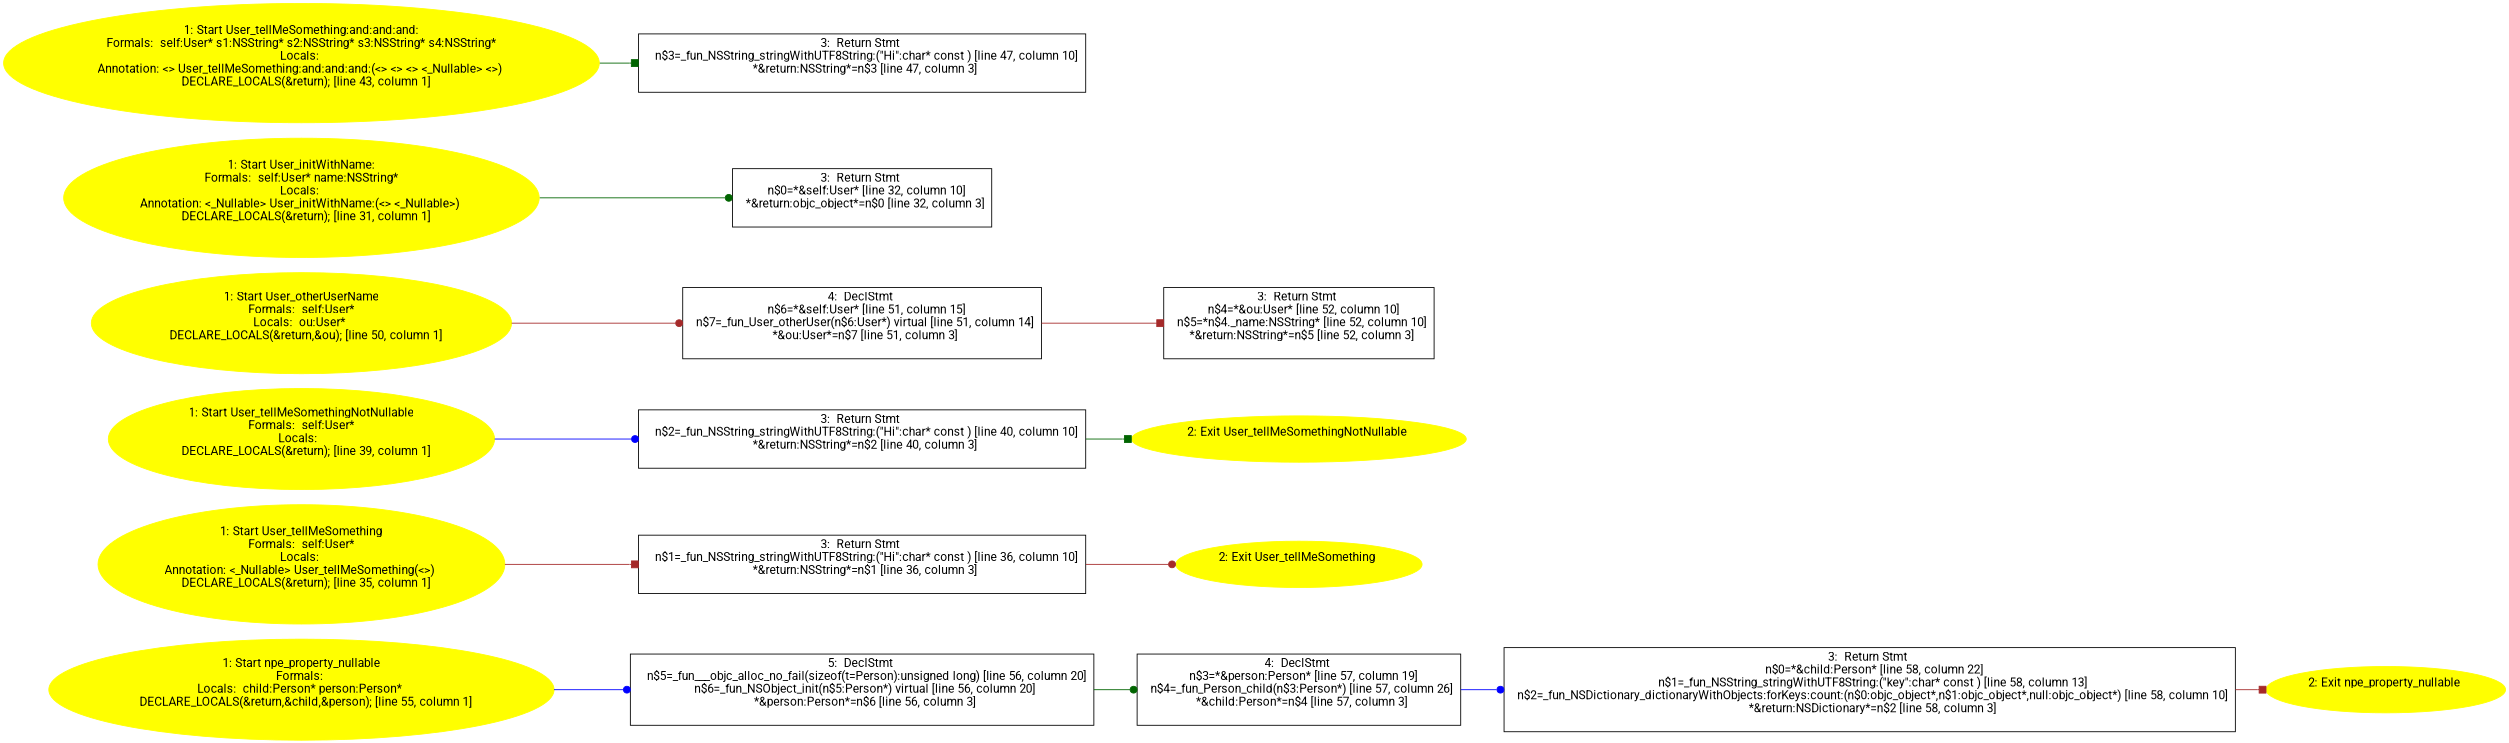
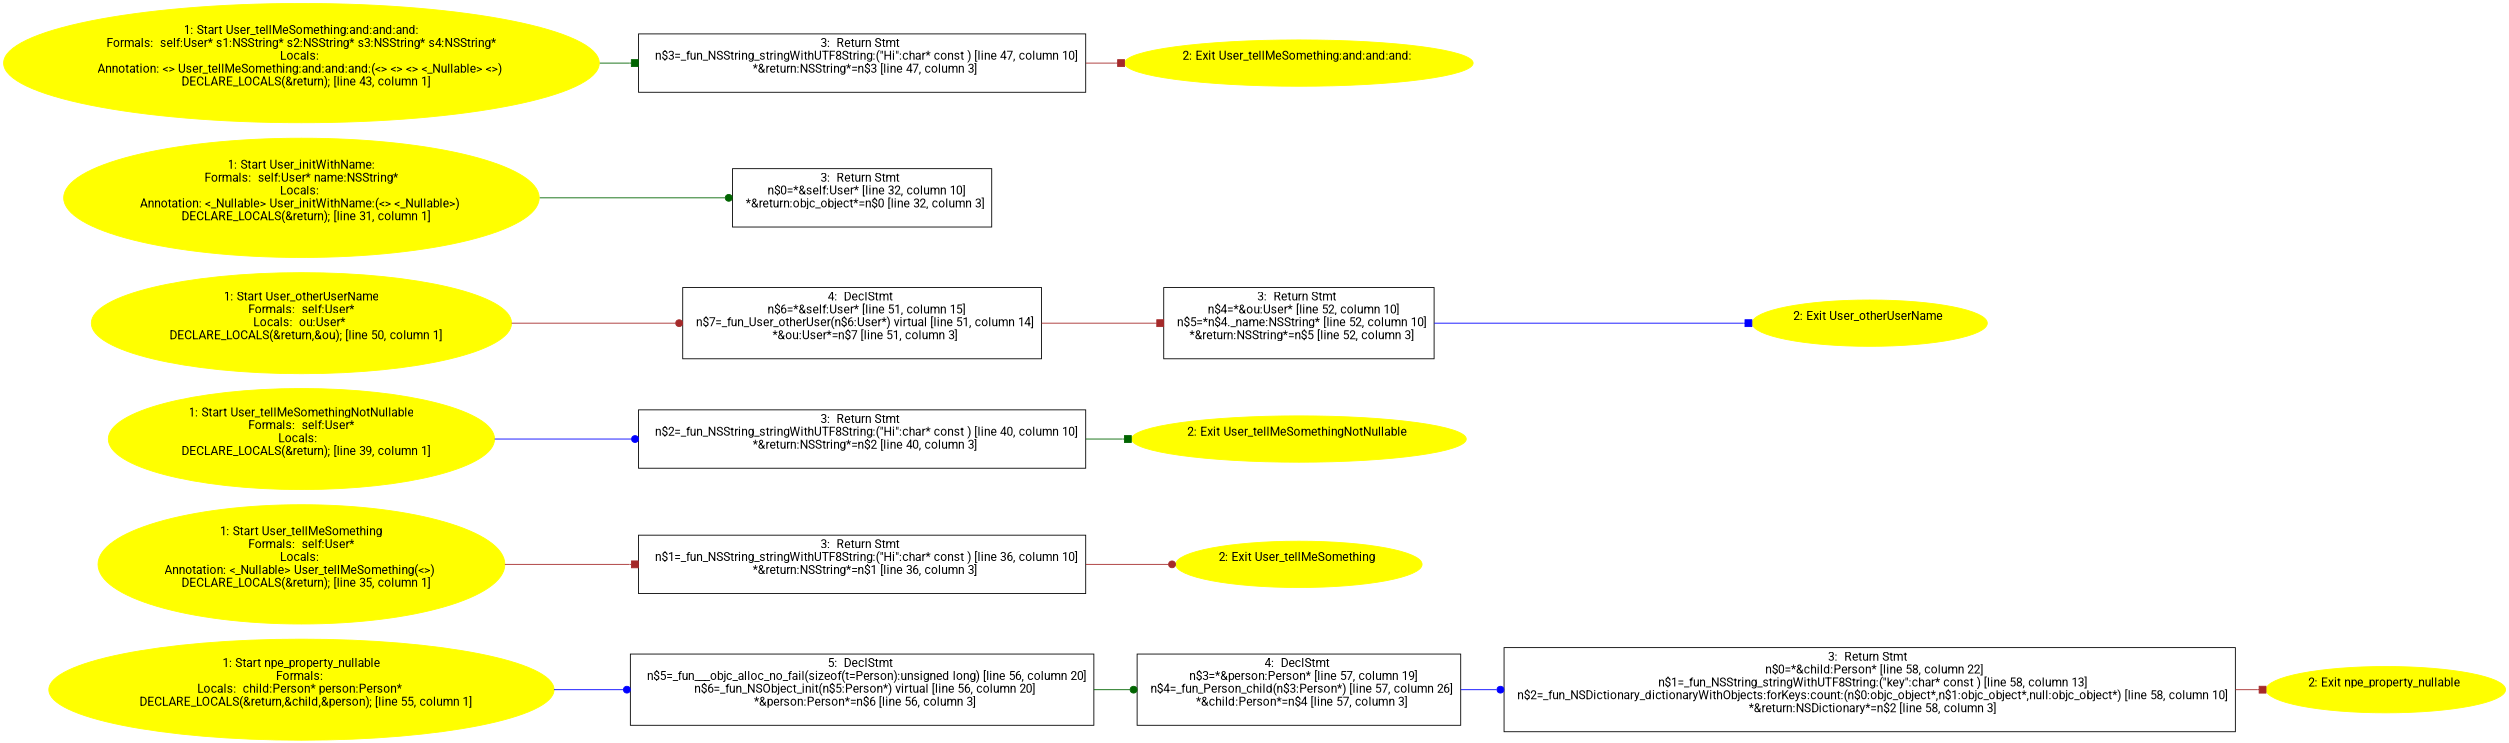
none -> (1299, 63)
none -> (1870, 323)
